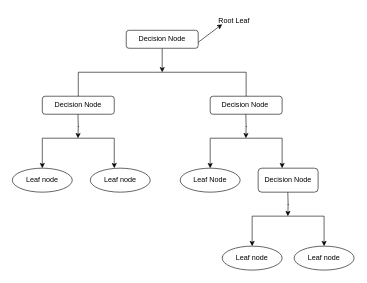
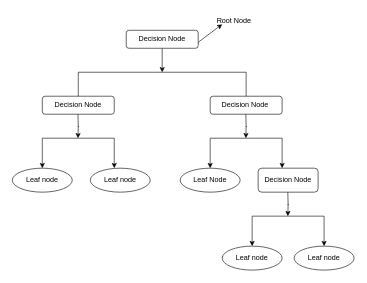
(234, 21) -> (234, 21)
